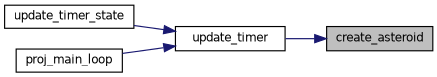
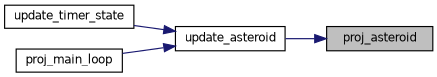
(230, 39) -> (230, 39)
(380, 39) -> (380, 39)
